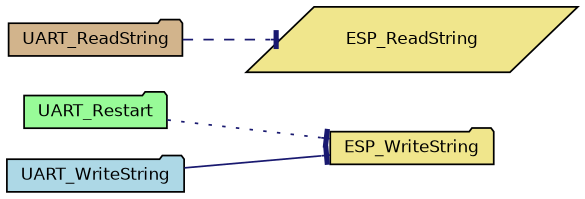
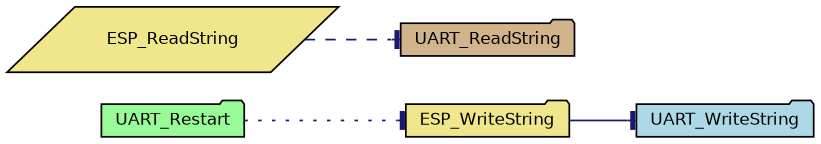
(227, 40) -> (348, 40)
(253, 162) -> (599, 120)
